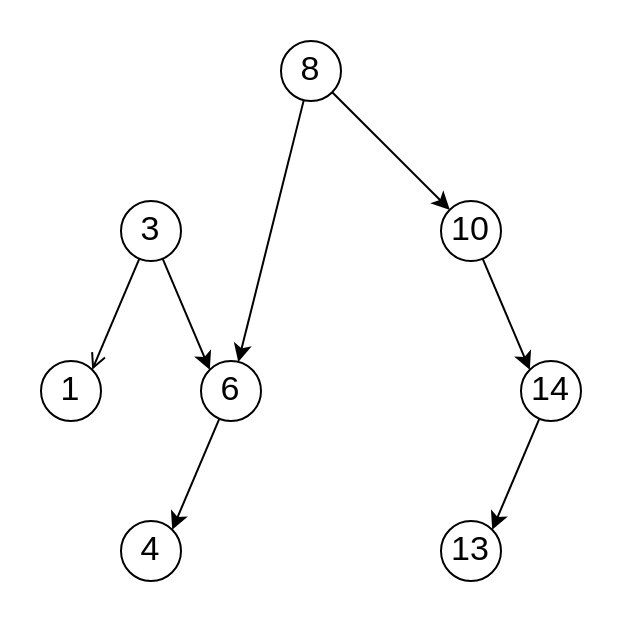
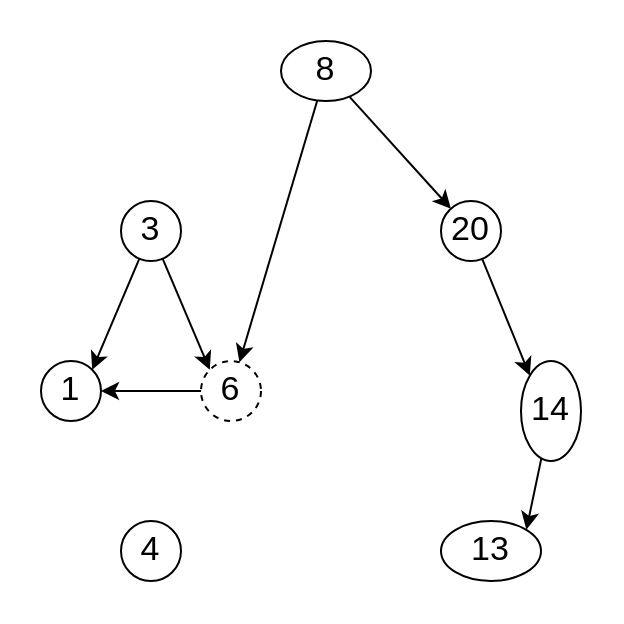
(311, 71) -> (326, 71)
(471, 231) -> (471, 231)
(97, 359) -> (98, 356)
(231, 391) -> (231, 391)
(551, 391) -> (551, 411)
(198, 468) -> (158, 391)
(471, 551) -> (491, 551)
